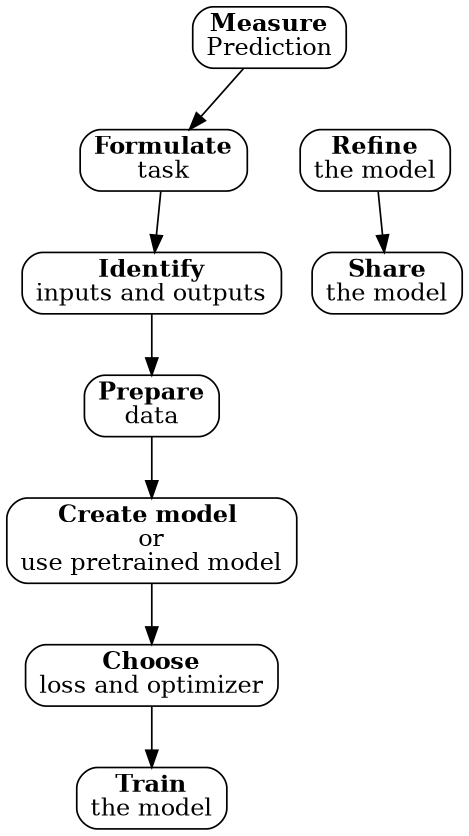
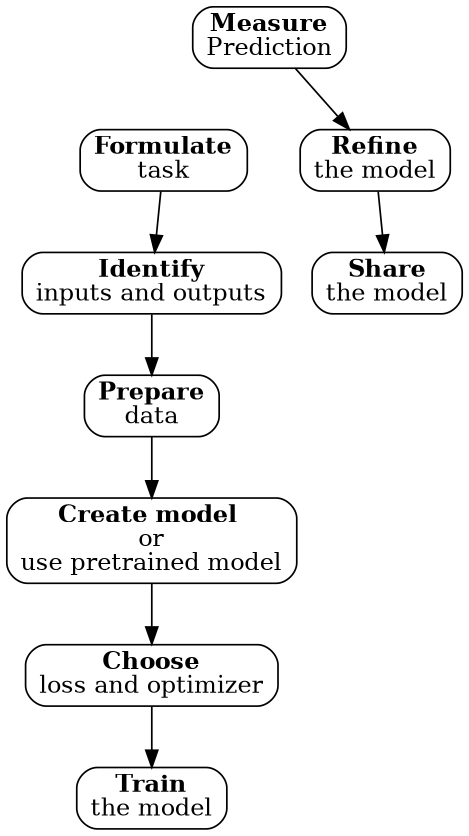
(222, 92) -> (317, 92)
